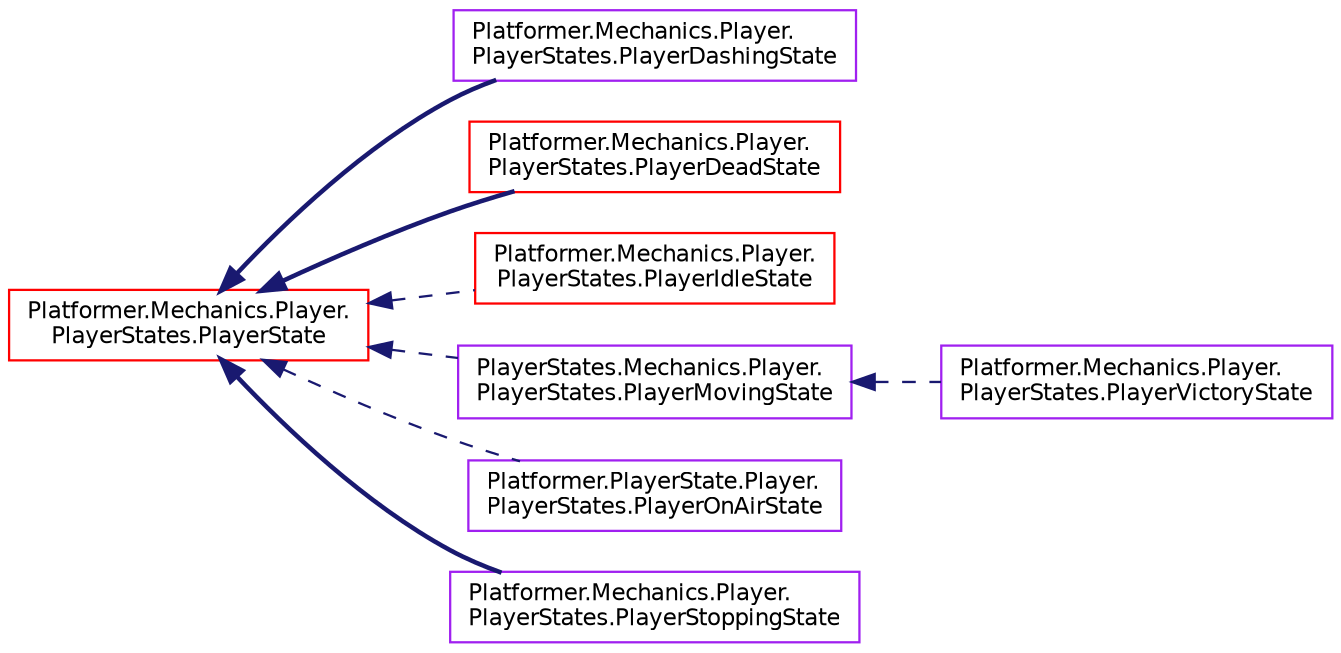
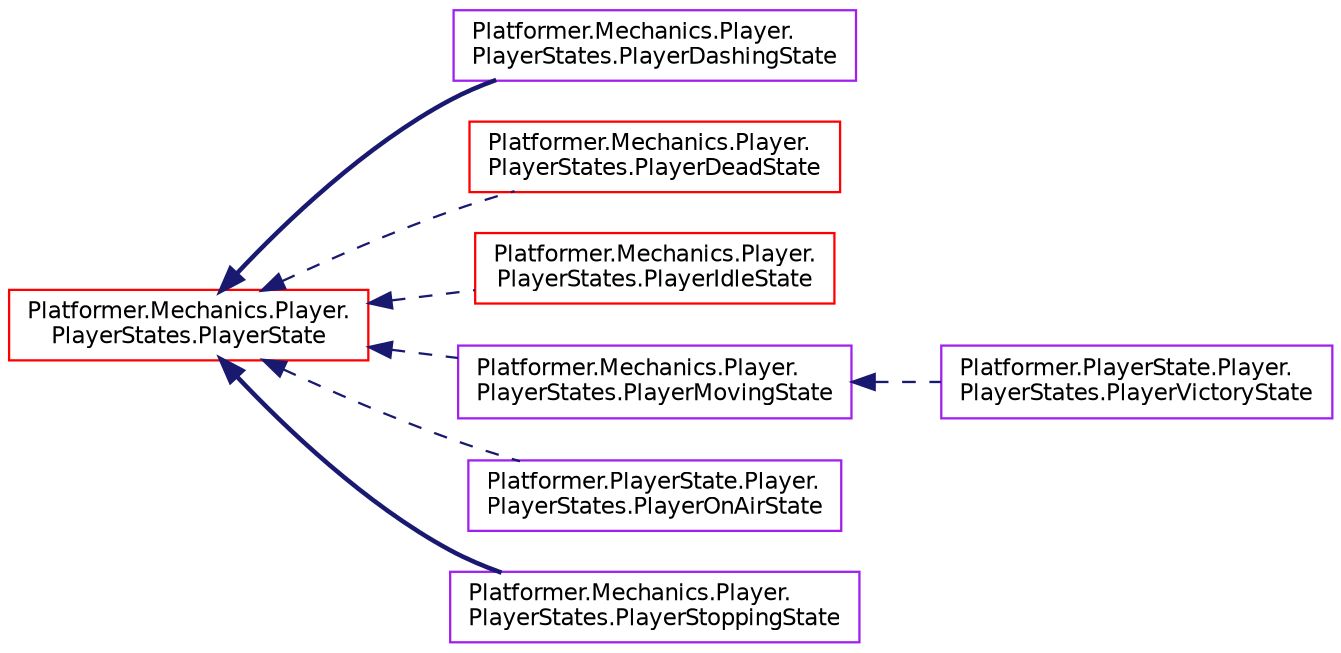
(397, 232) -> (397, 232)
(655, 382) -> (655, 382)
(1137, 382) -> (1137, 382)
